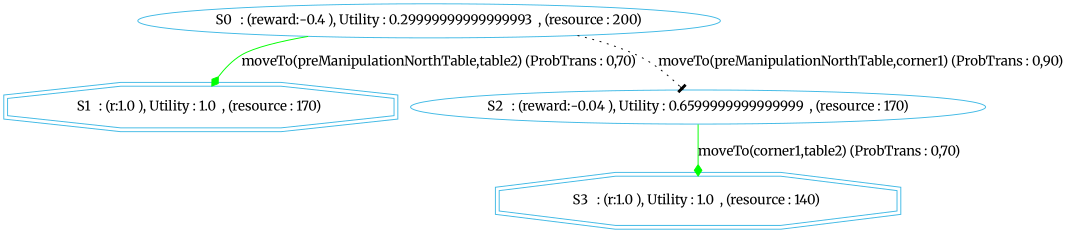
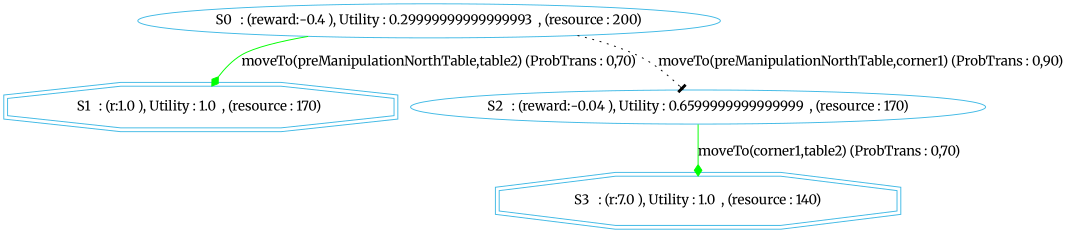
(698, 201) -> (698, 201)
